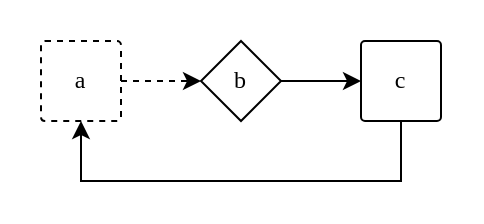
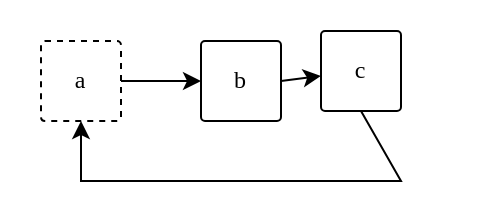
(153, 81) -> (153, 81)
(241, 81) -> (241, 81)
(401, 81) -> (361, 71)
